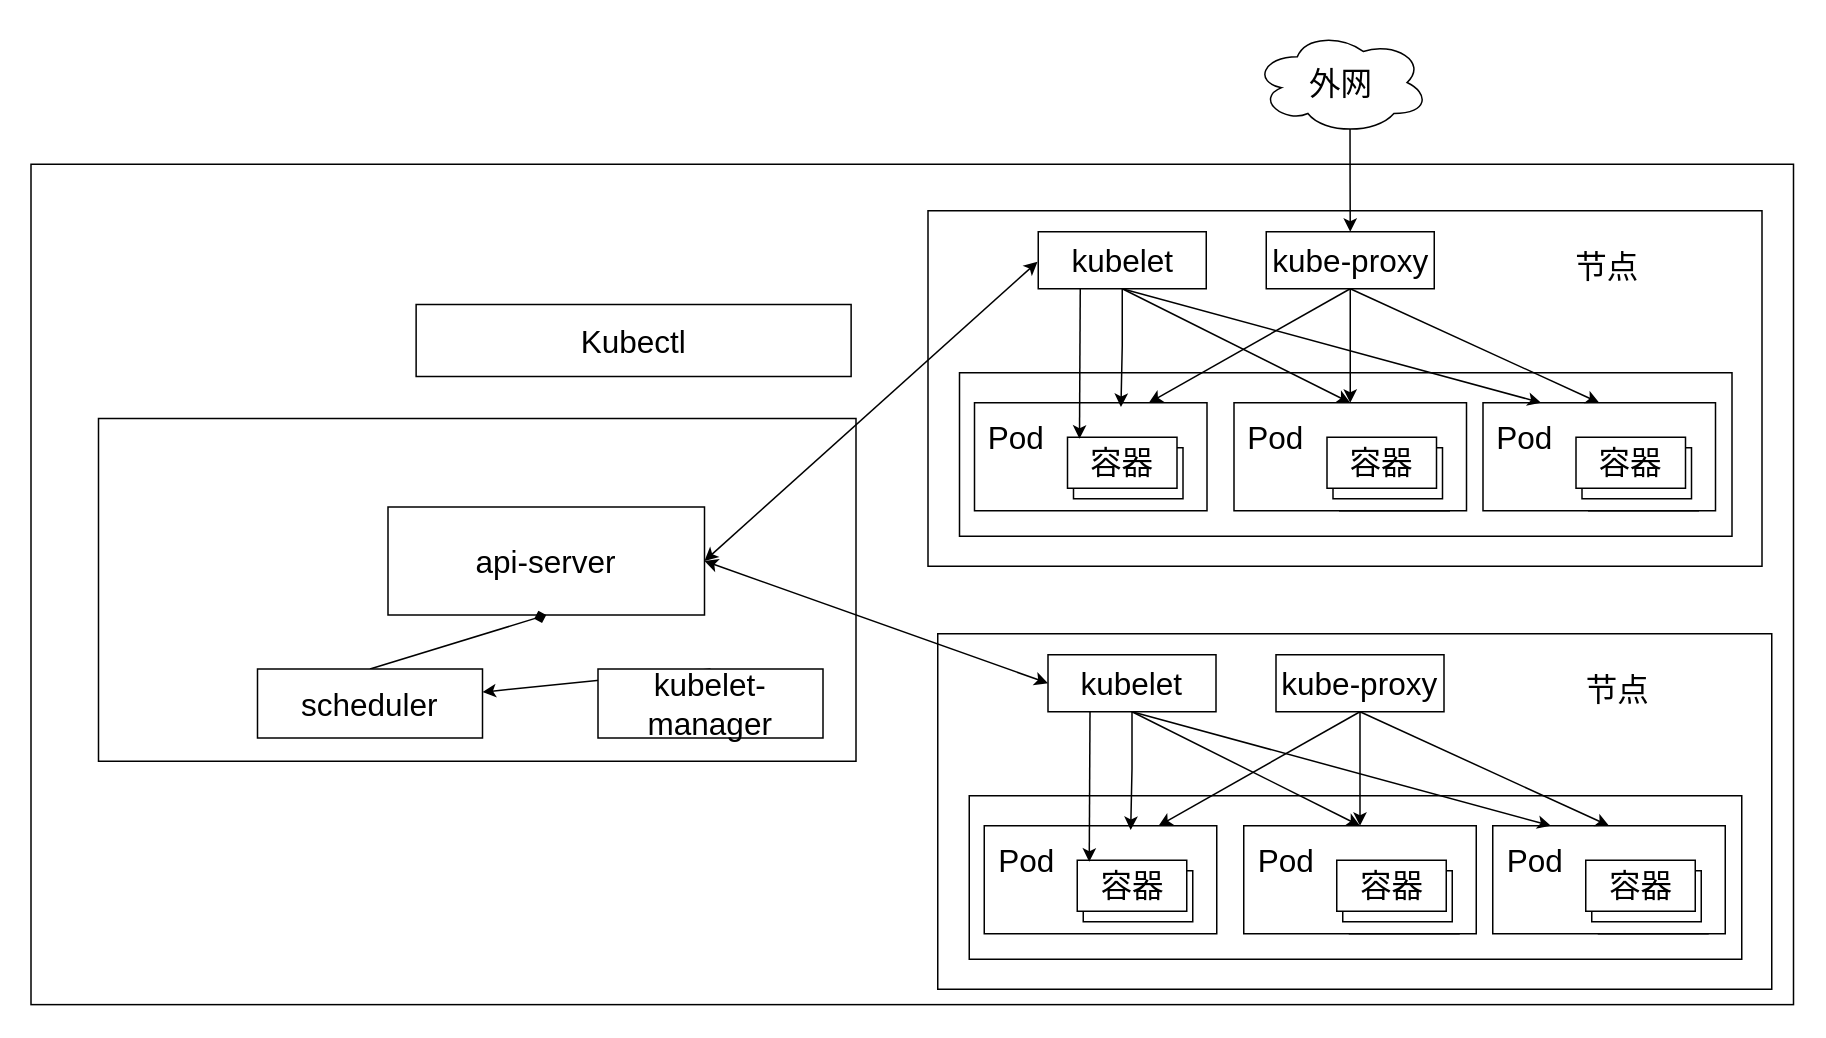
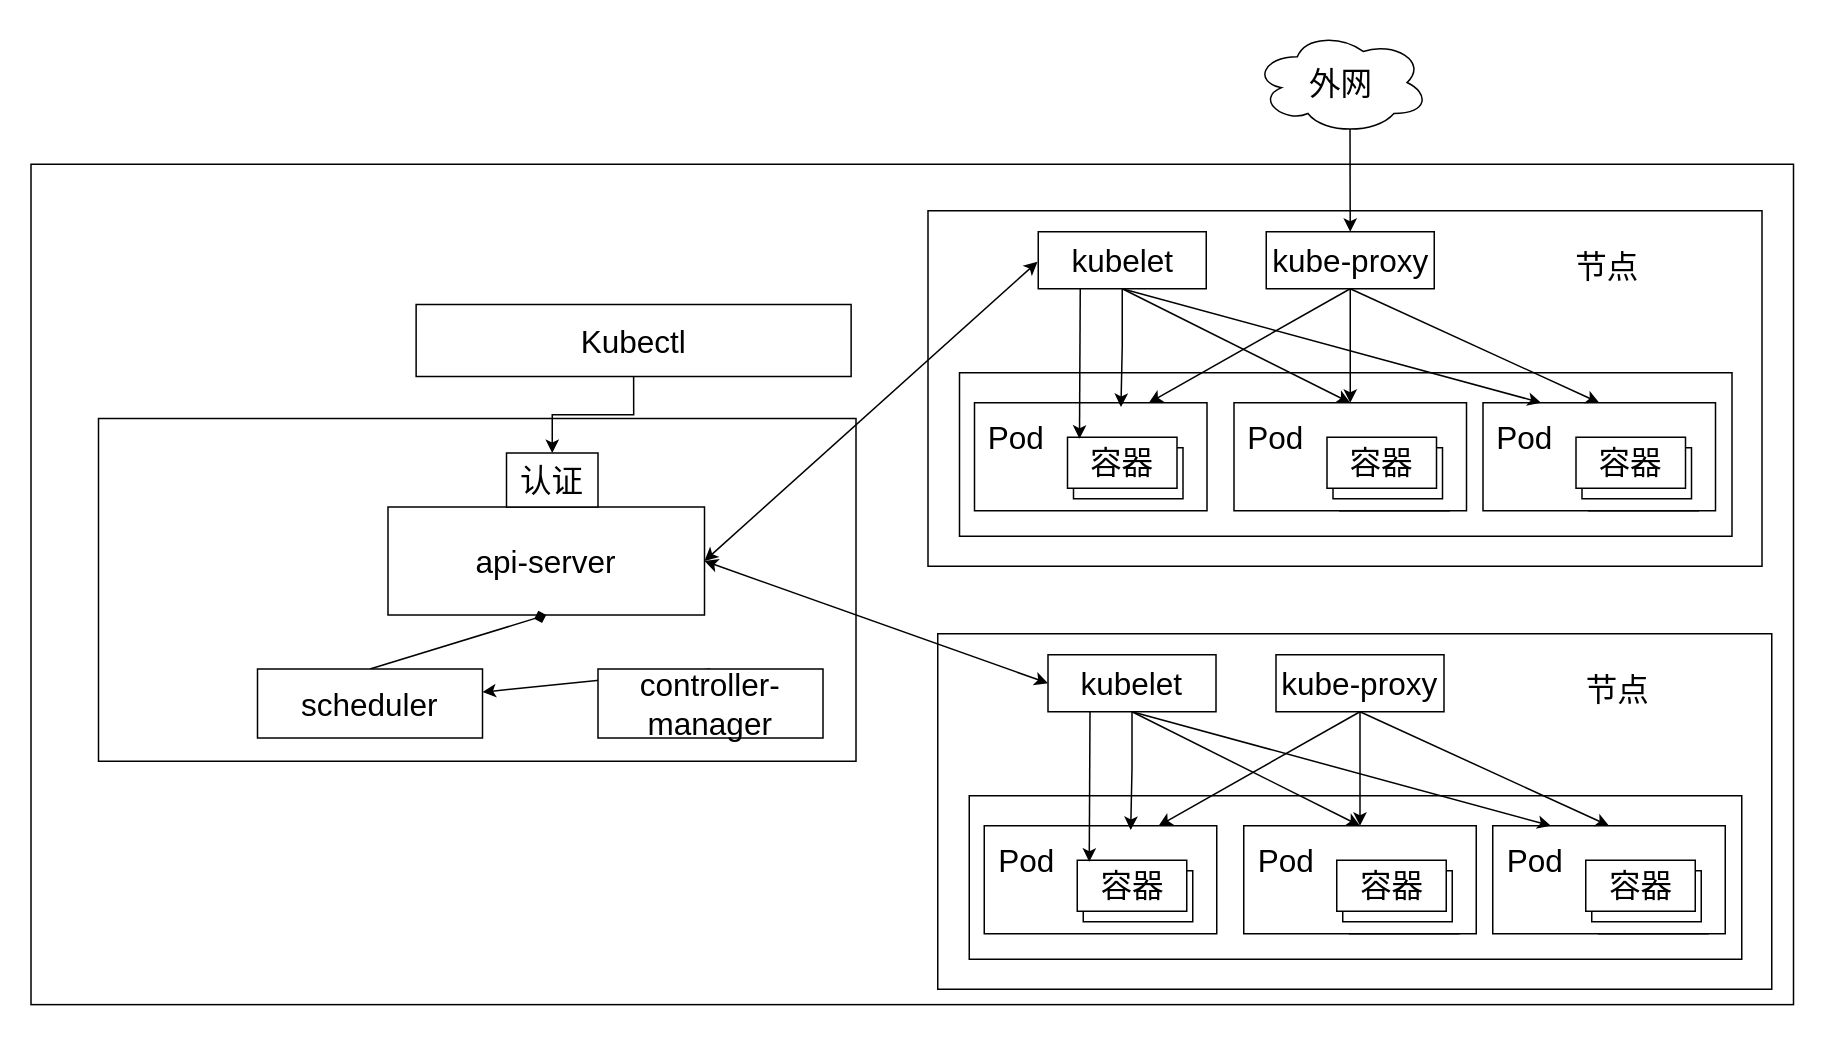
none -> (598, 415)
none -> (552, 480)
(710, 704) -> (710, 704)
